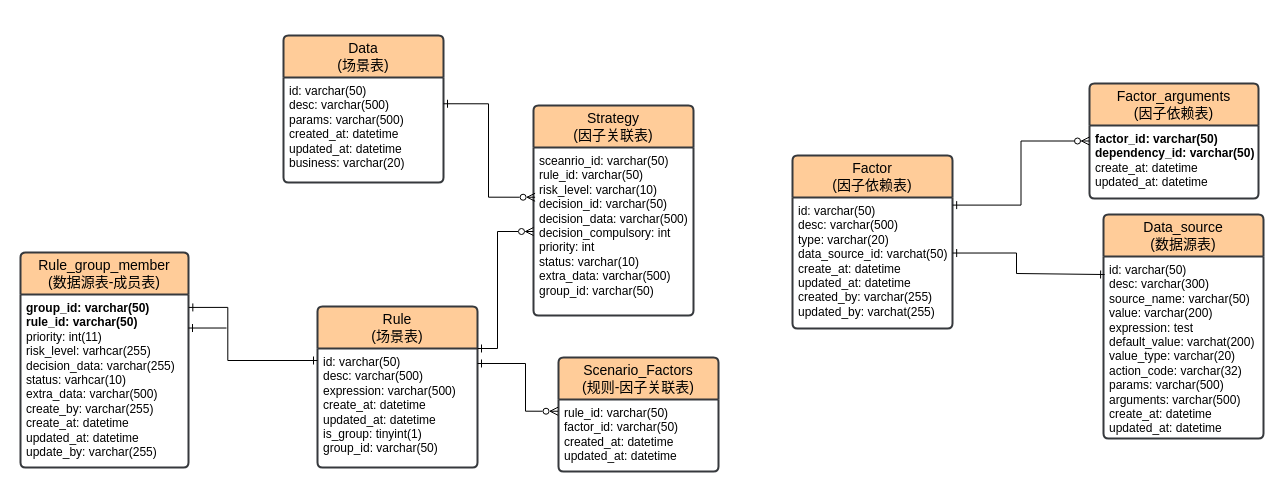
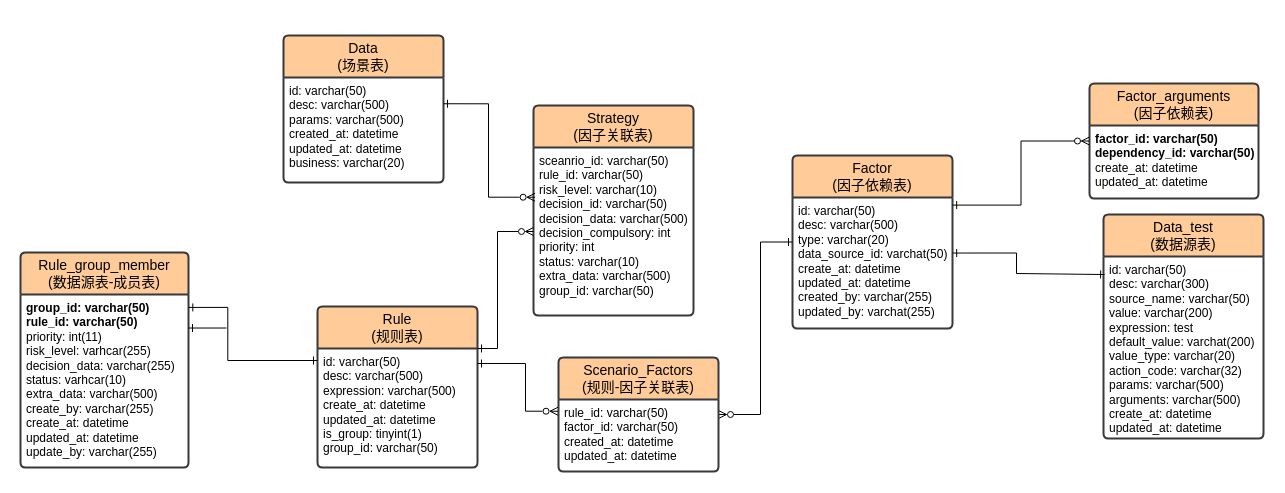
(1184, 236) -> (1184, 236)
none -> (761, 326)
(398, 328) -> (398, 328)
